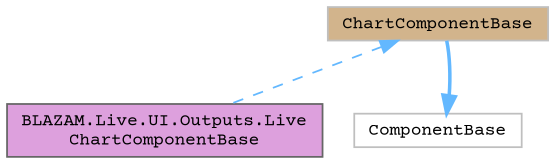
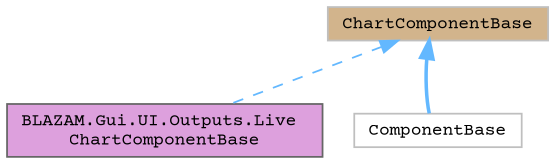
(450, 68) -> (426, 86)
(165, 130) -> (165, 130)
